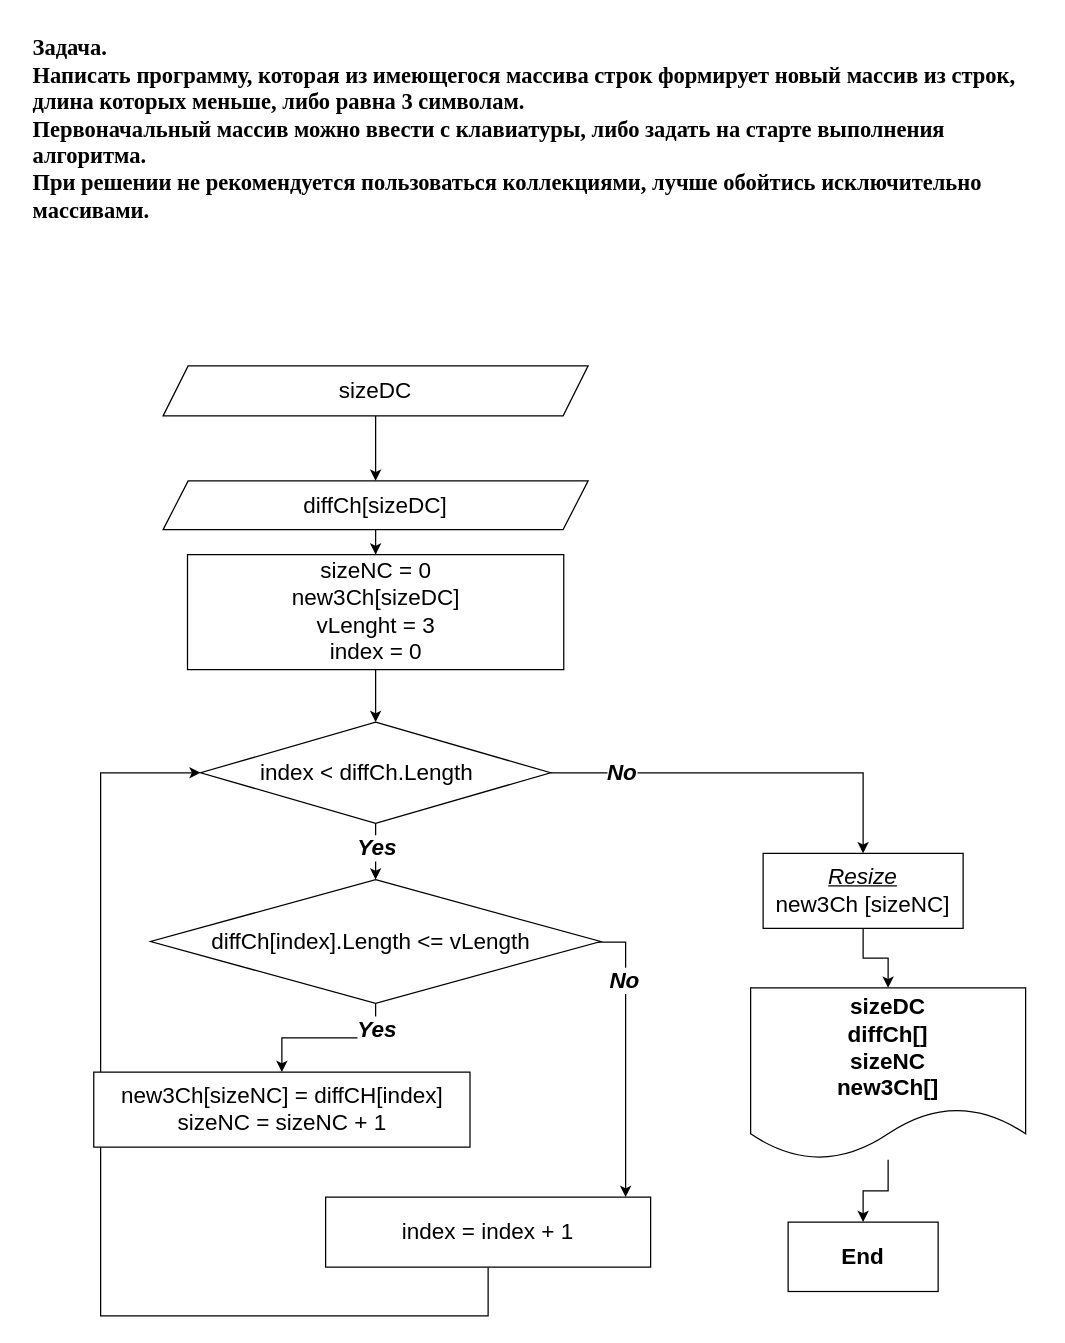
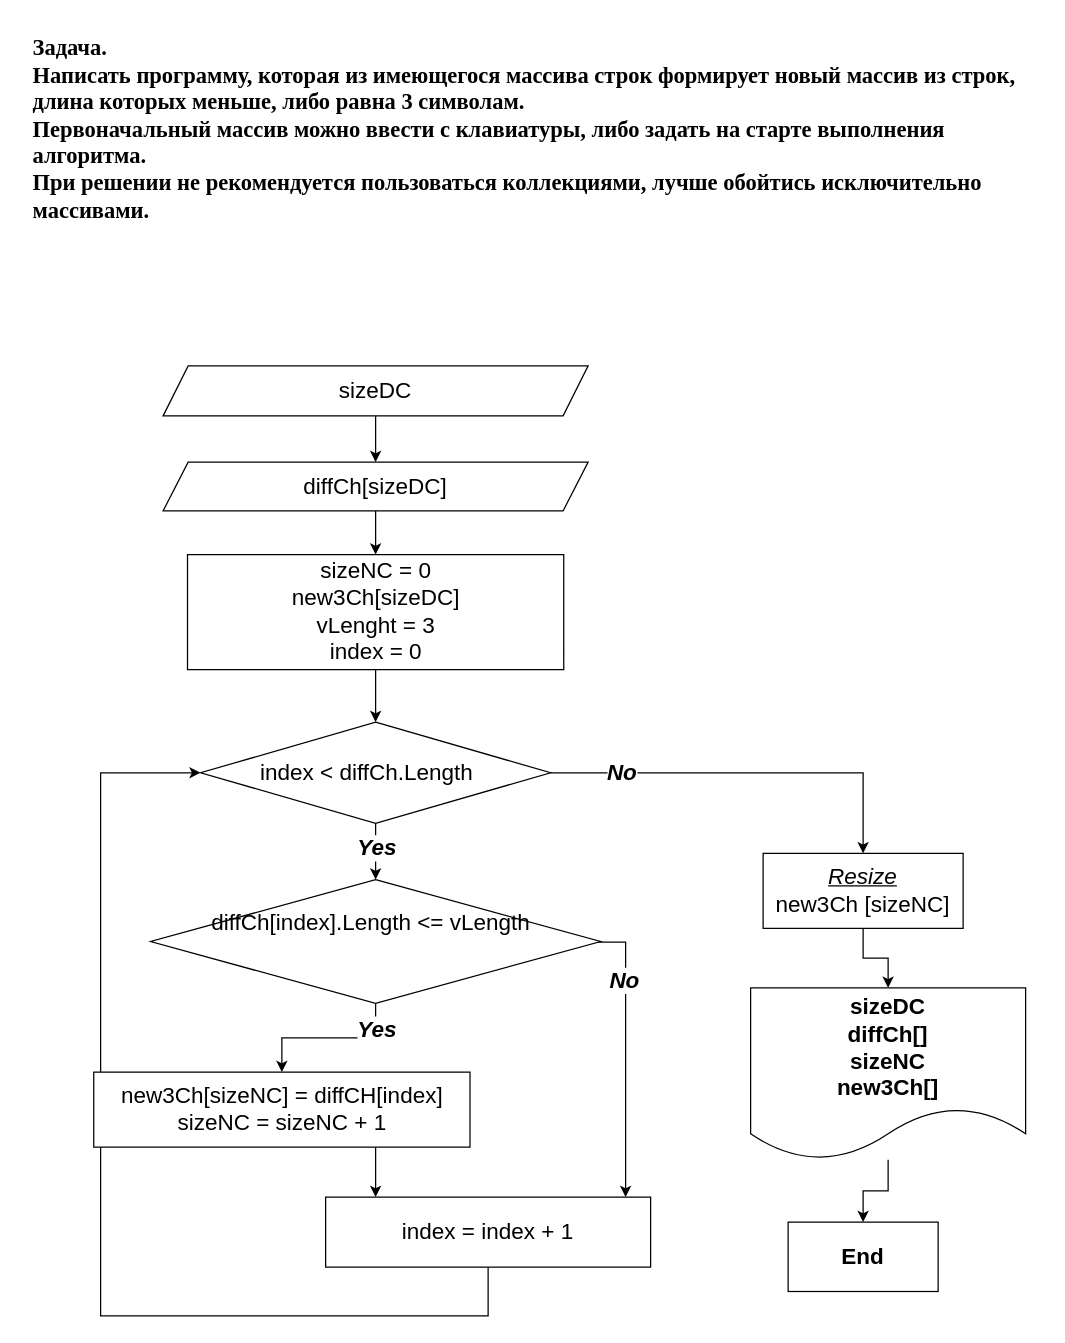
(376, 505) -> (376, 486)
(372, 940) -> (372, 921)
none -> (376, 1169)
